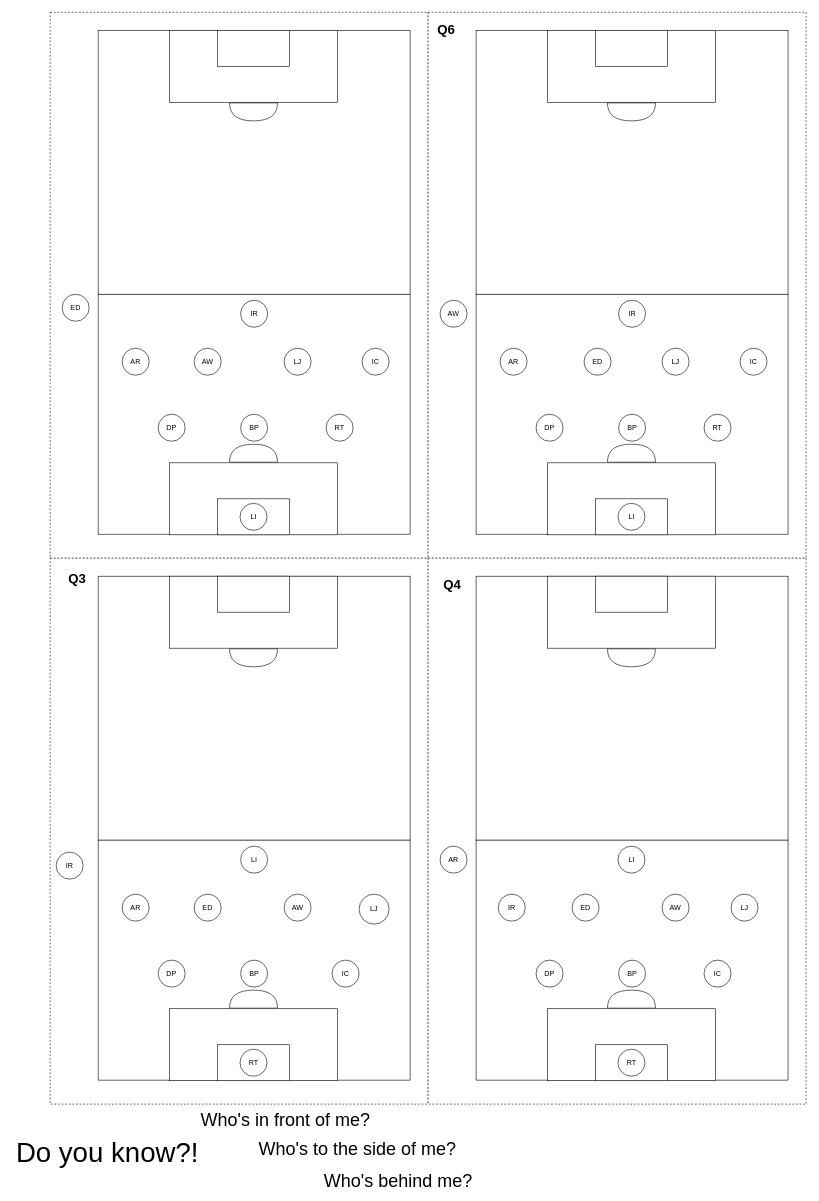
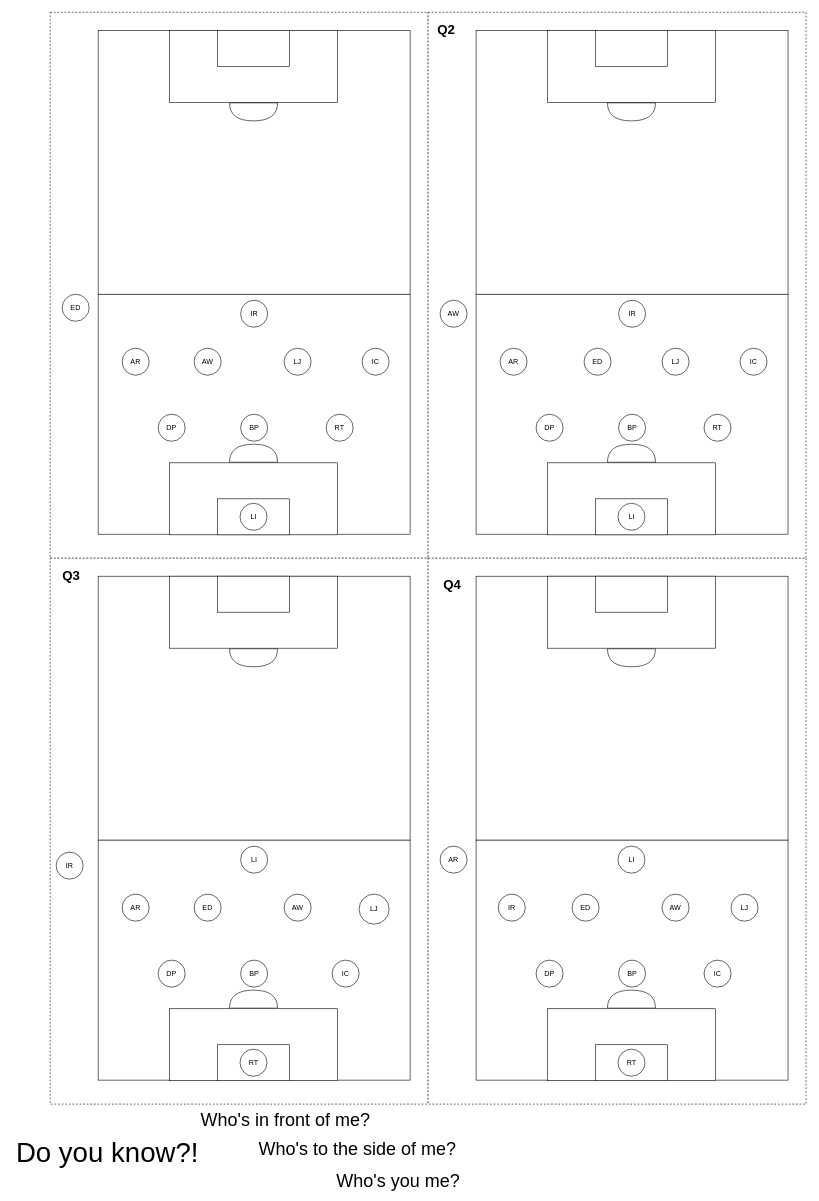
(446, 30) -> (446, 30)
(77, 579) -> (71, 576)
(398, 1181) -> (398, 1181)
